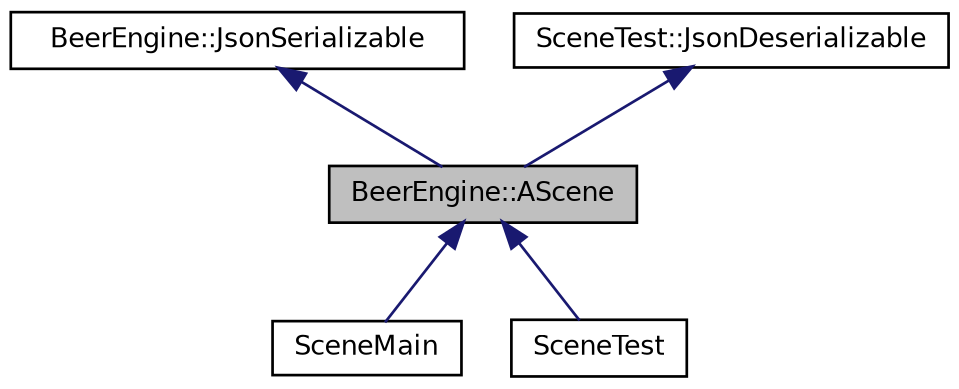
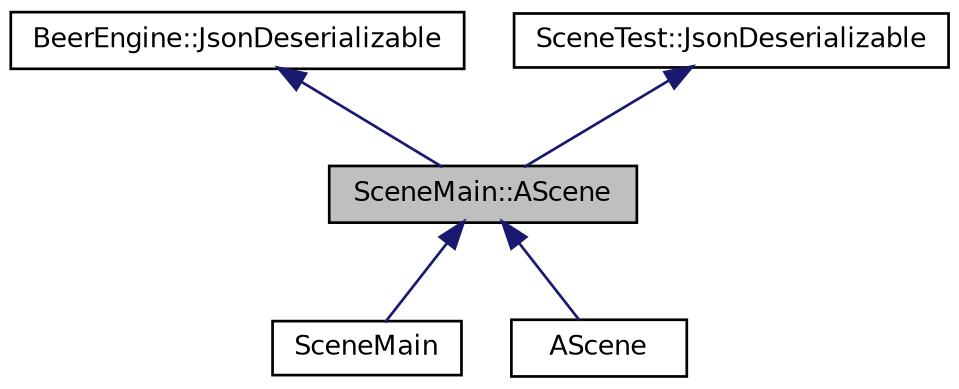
(237, 40) -> (237, 40)
(483, 194) -> (483, 194)
(599, 348) -> (599, 348)
